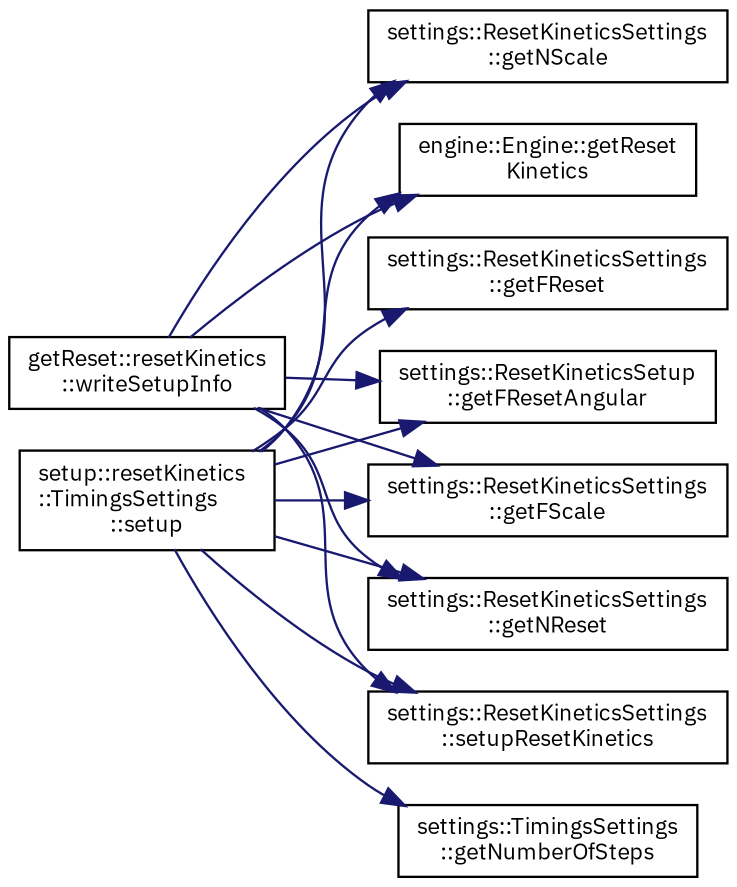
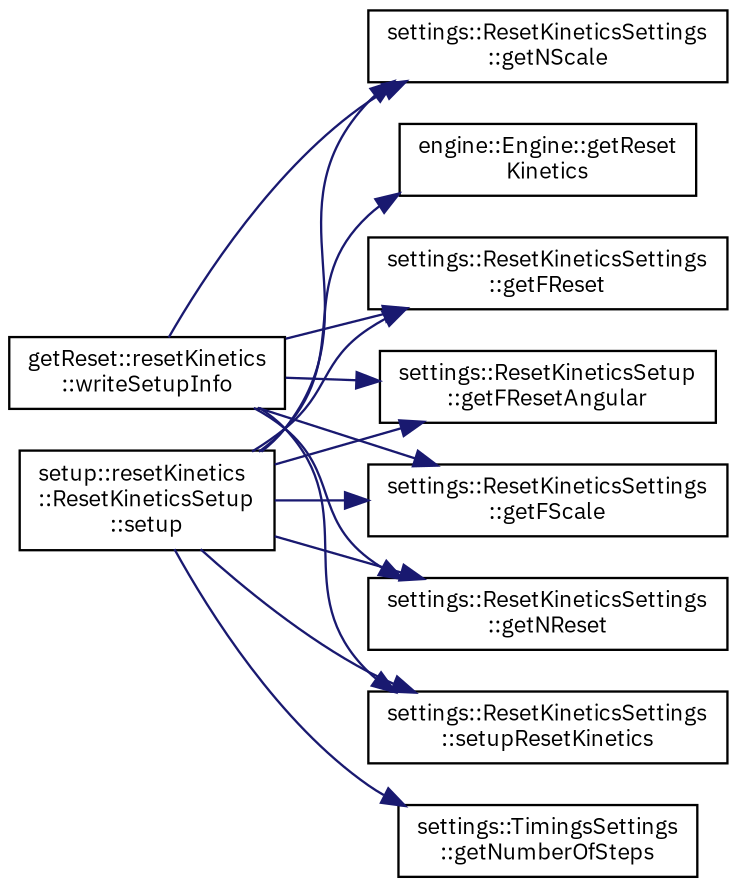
(288, 264) -> (340, 325)
(147, 500) -> (147, 500)
